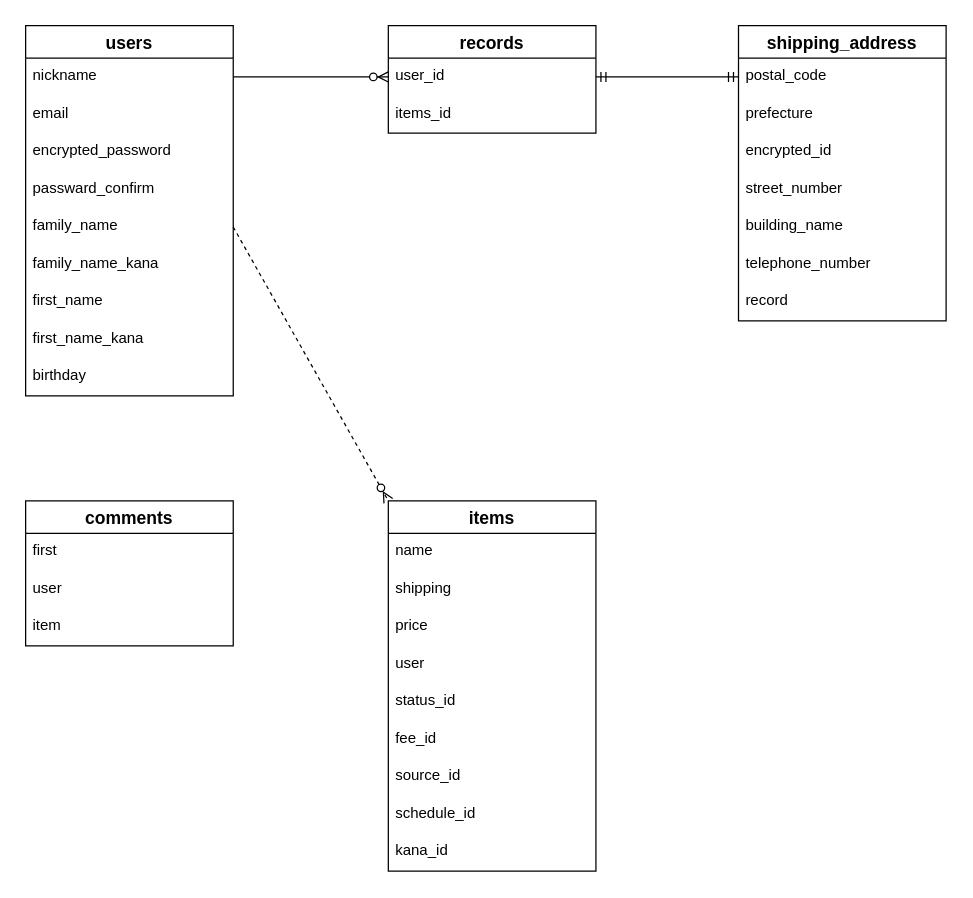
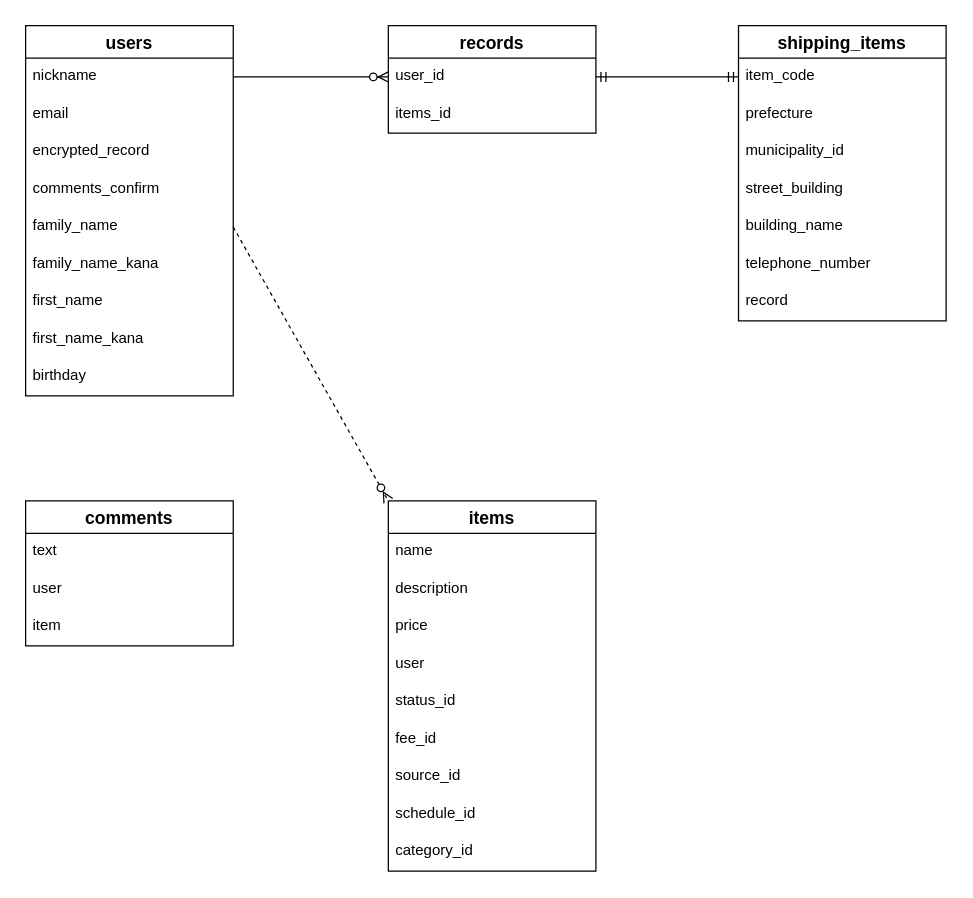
(841, 43) -> (841, 43)
(789, 75) -> (781, 75)
(108, 150) -> (100, 150)
(793, 150) -> (798, 150)
(98, 188) -> (98, 188)
(800, 188) -> (802, 188)
(52, 550) -> (49, 550)
(425, 588) -> (437, 588)
(422, 850) -> (439, 850)
